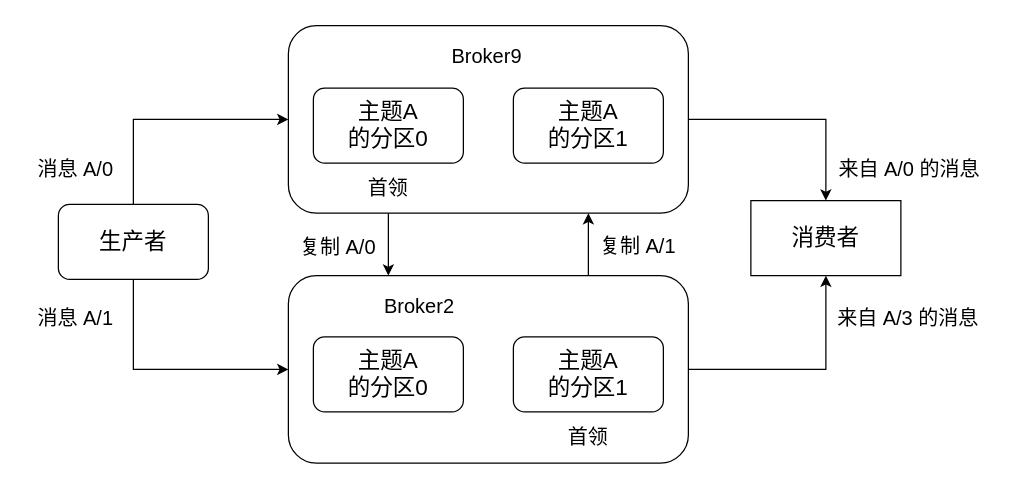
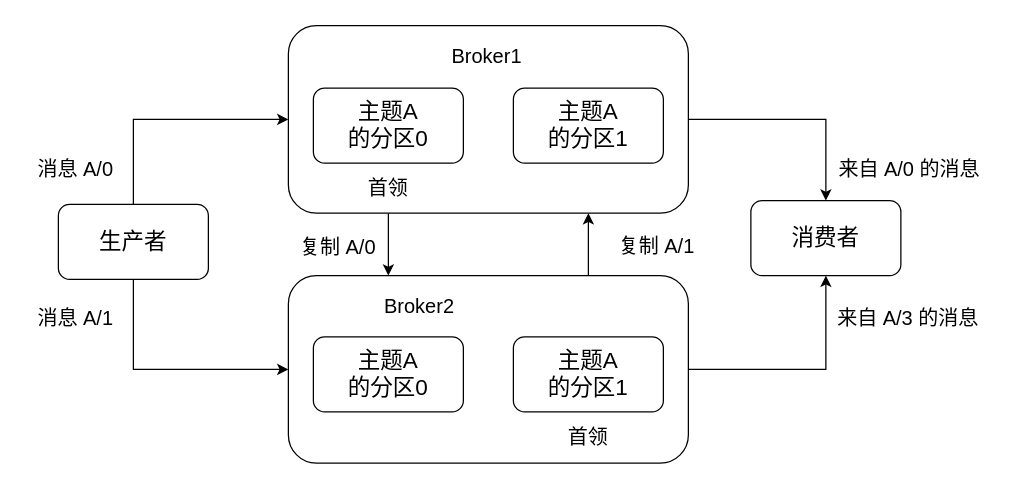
(487, 56) -> (487, 56)
(826, 238) -> (826, 238)
(638, 246) -> (657, 246)
